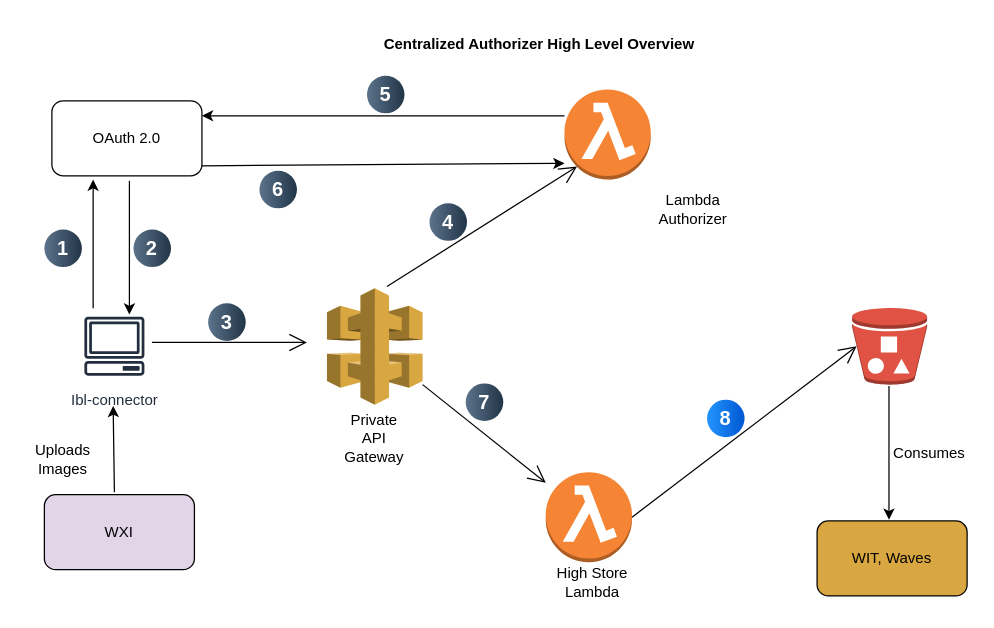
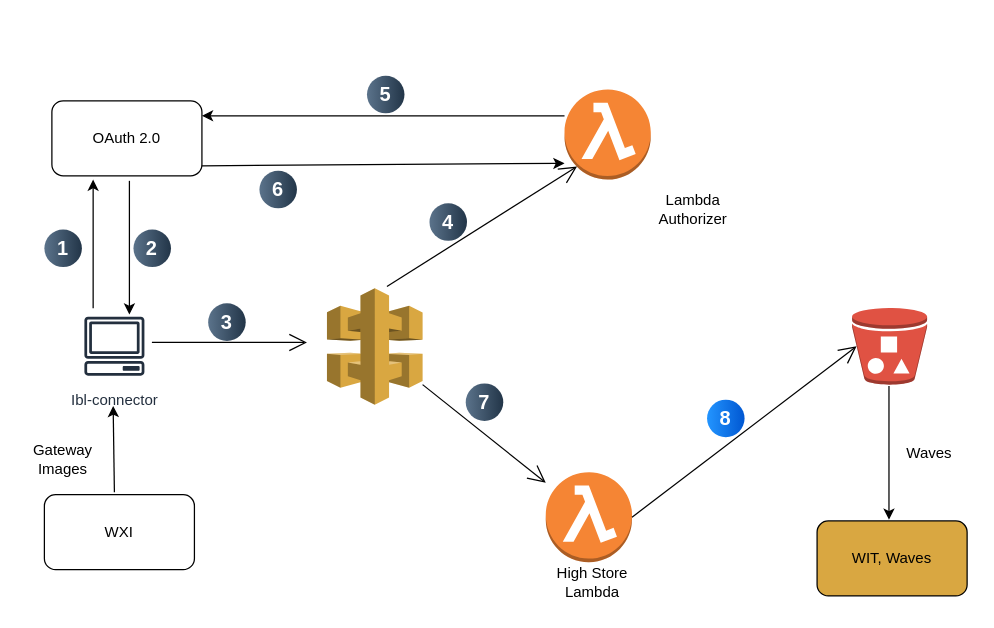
(539, 44) -> none
(375, 438) -> none
(929, 453) -> (929, 453)
(63, 459) -> (63, 459)
(119, 532) -> (119, 532)
